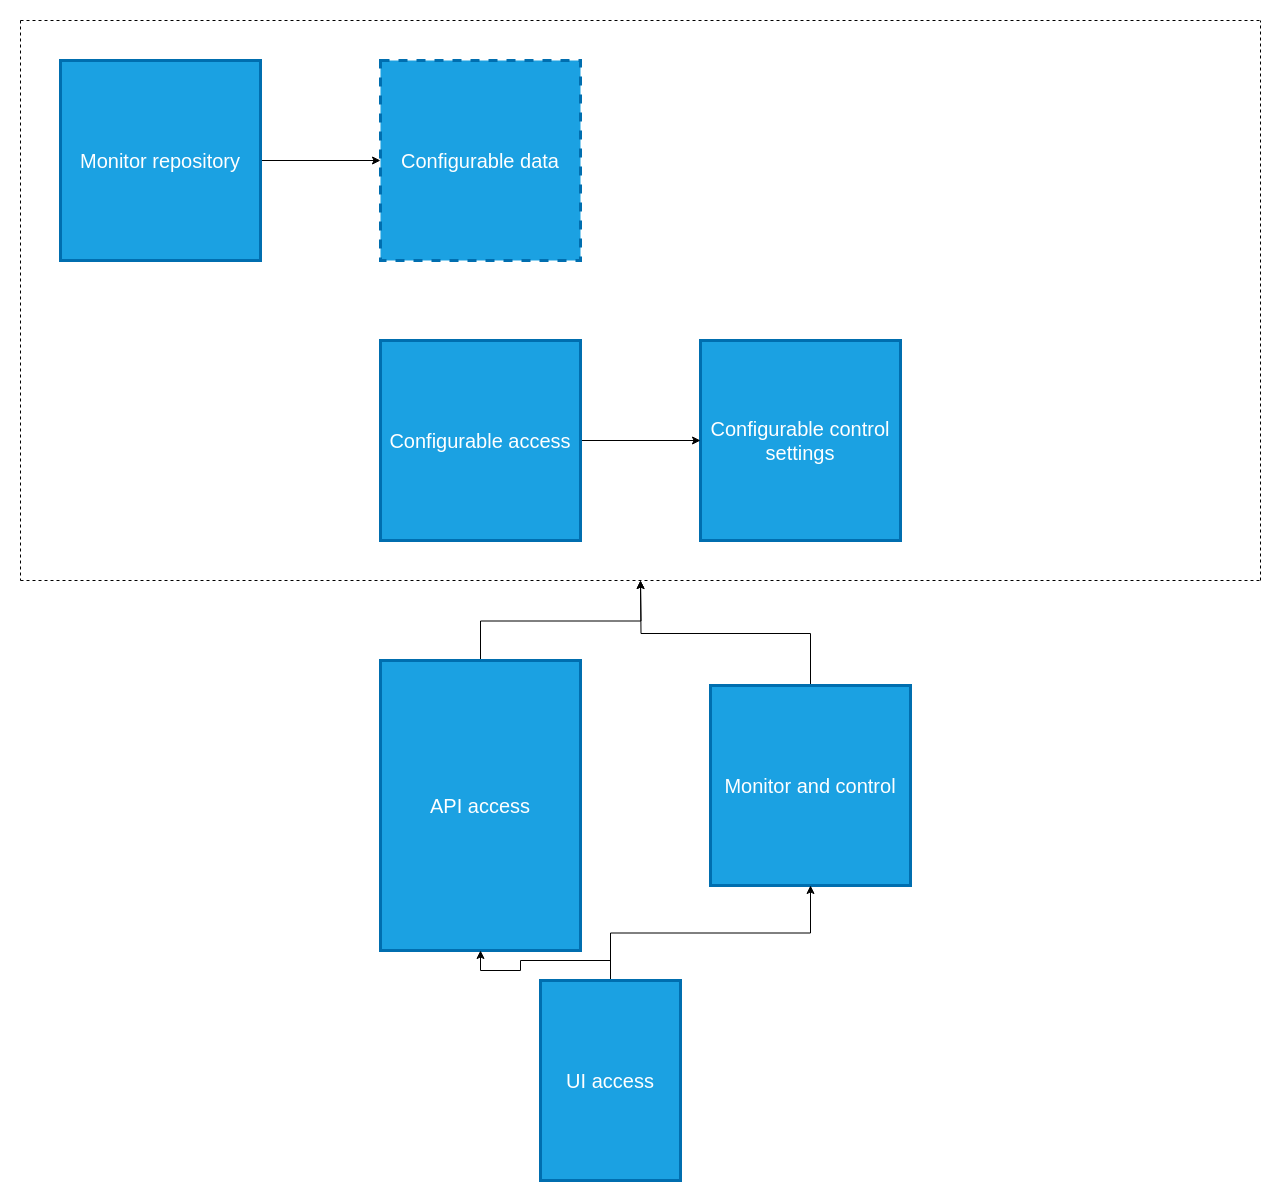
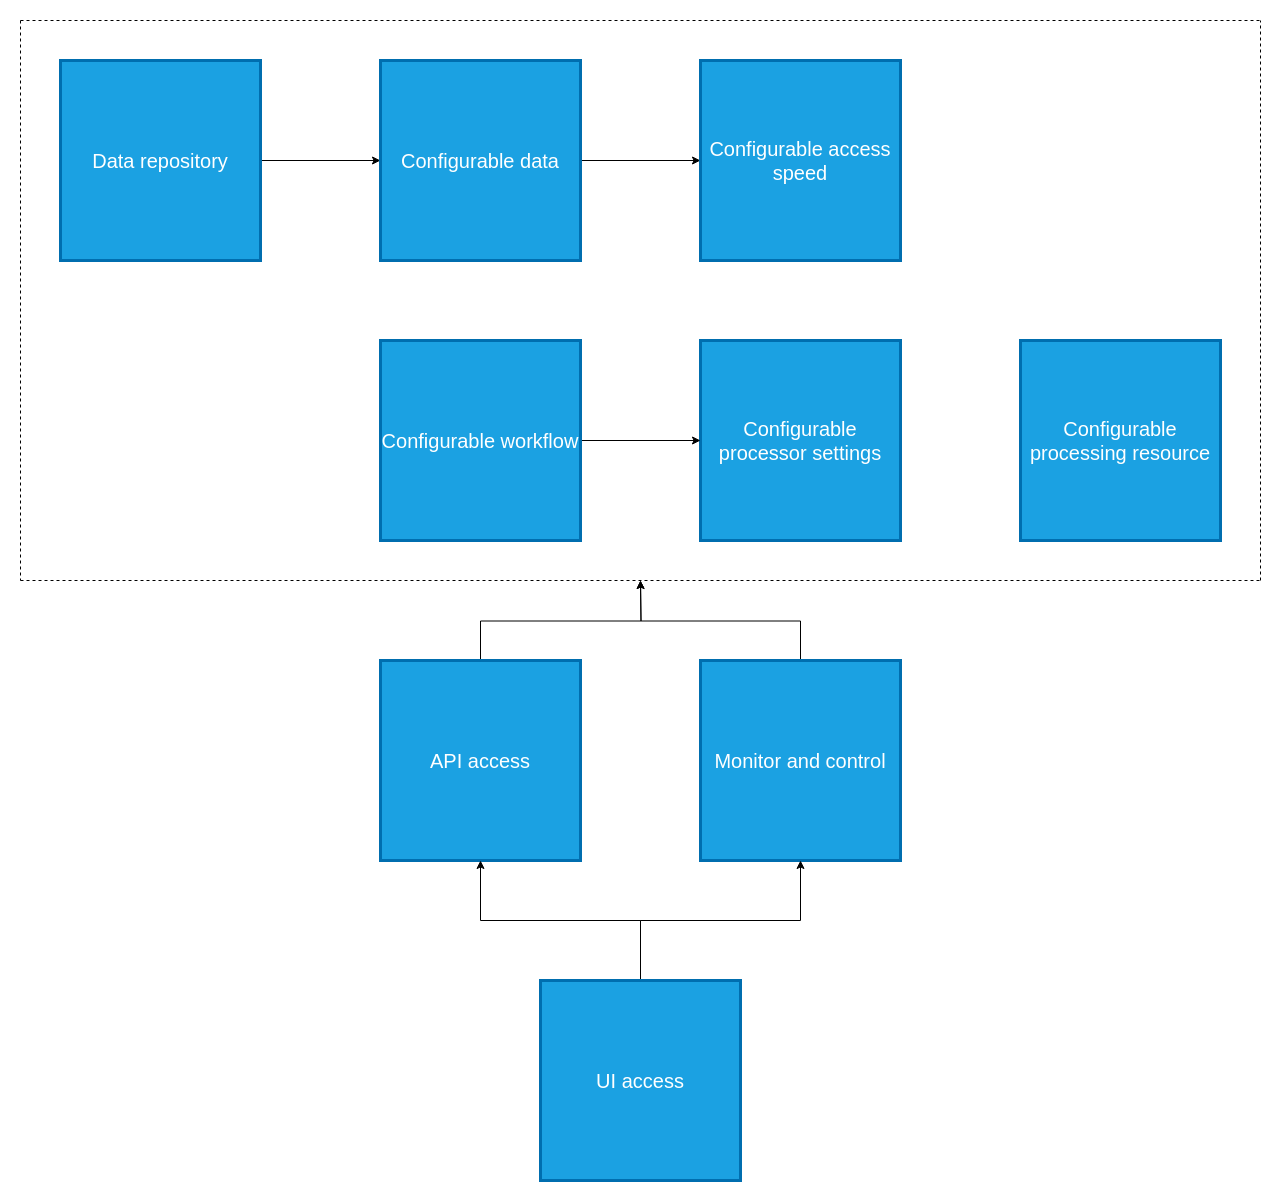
(161, 161) -> (161, 161)
(481, 161) -> (481, 161)
none -> (637, 161)
none -> (801, 161)
(481, 441) -> (481, 441)
(801, 441) -> (801, 441)
none -> (1121, 441)
(811, 786) -> (801, 761)
(481, 806) -> (481, 761)
(611, 1081) -> (641, 1081)
